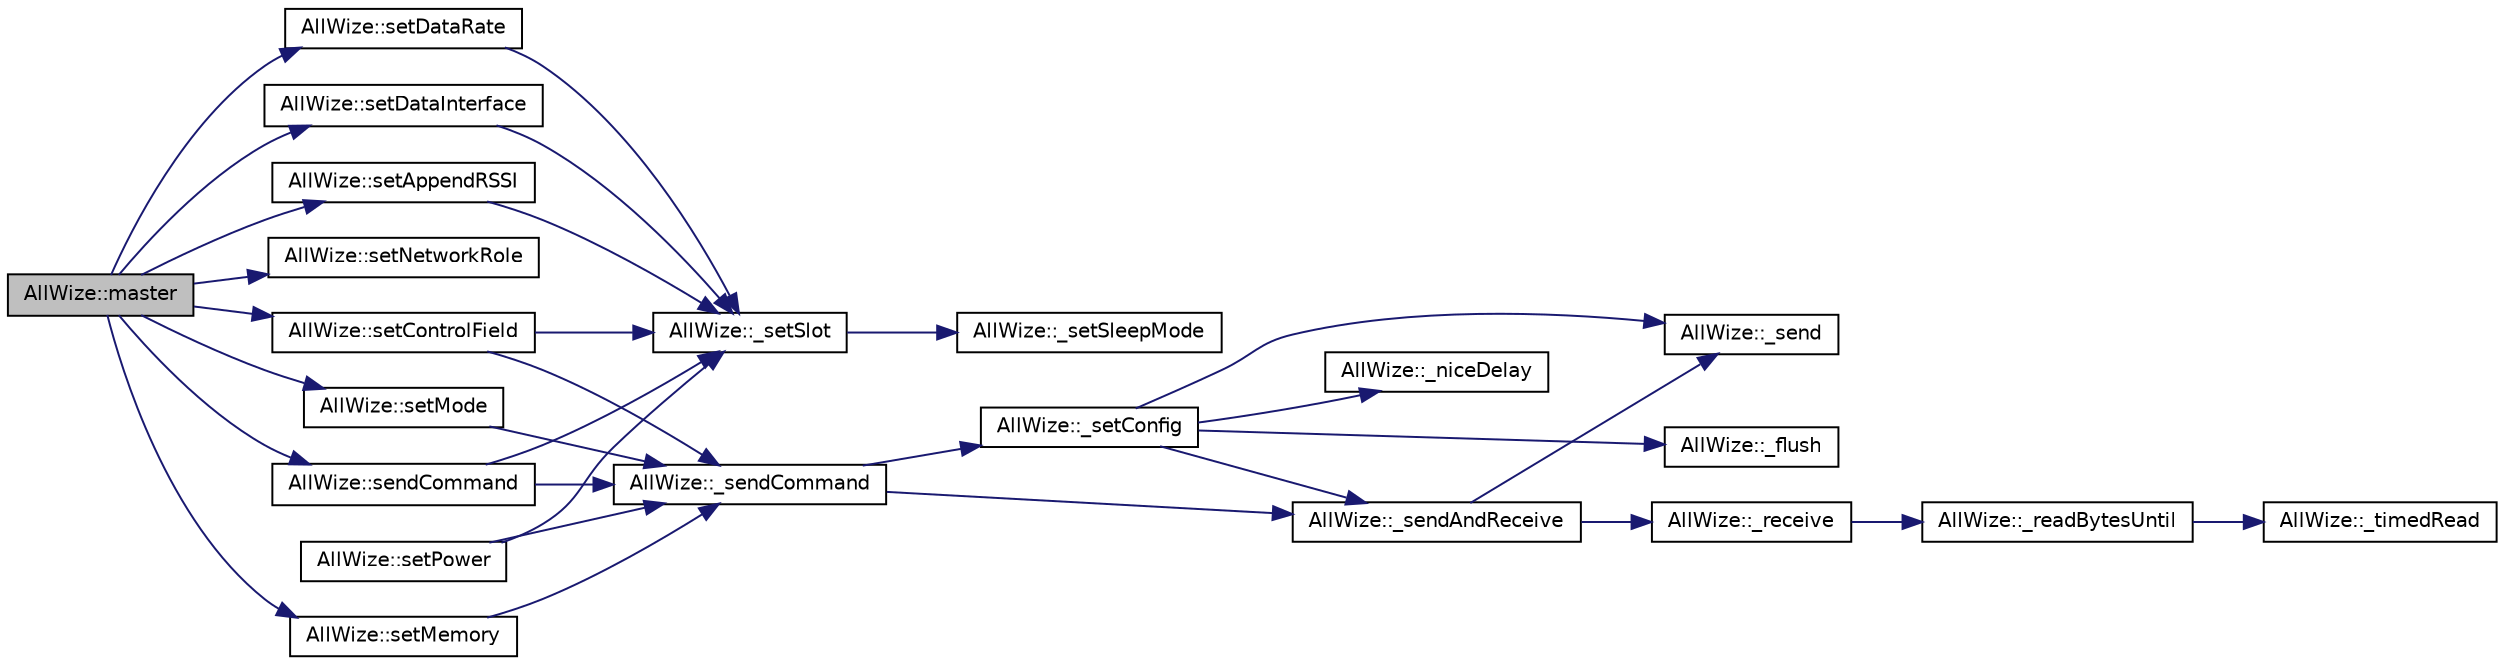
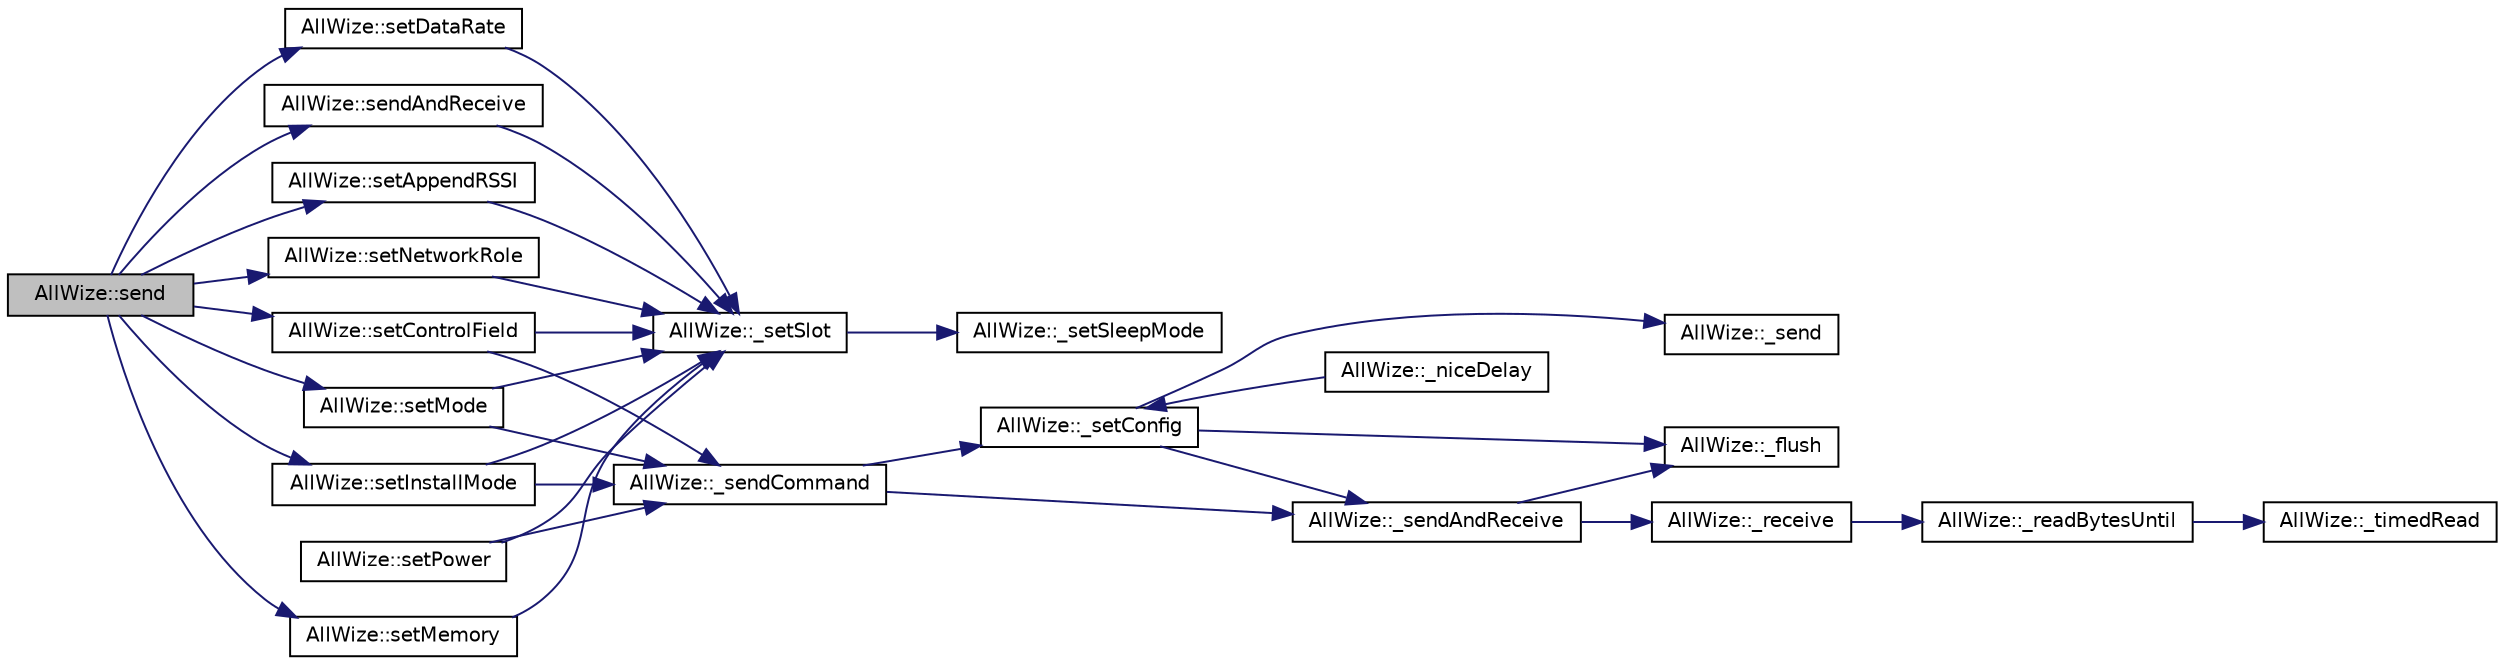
(404, 106) -> (404, 106)
none -> (567, 293)
(101, 295) -> (101, 295)
none -> (575, 370)
(1280, 410) -> (1245, 389)
(1591, 430) -> (1585, 487)
(404, 485) -> (404, 485)
(598, 573) -> (589, 500)
